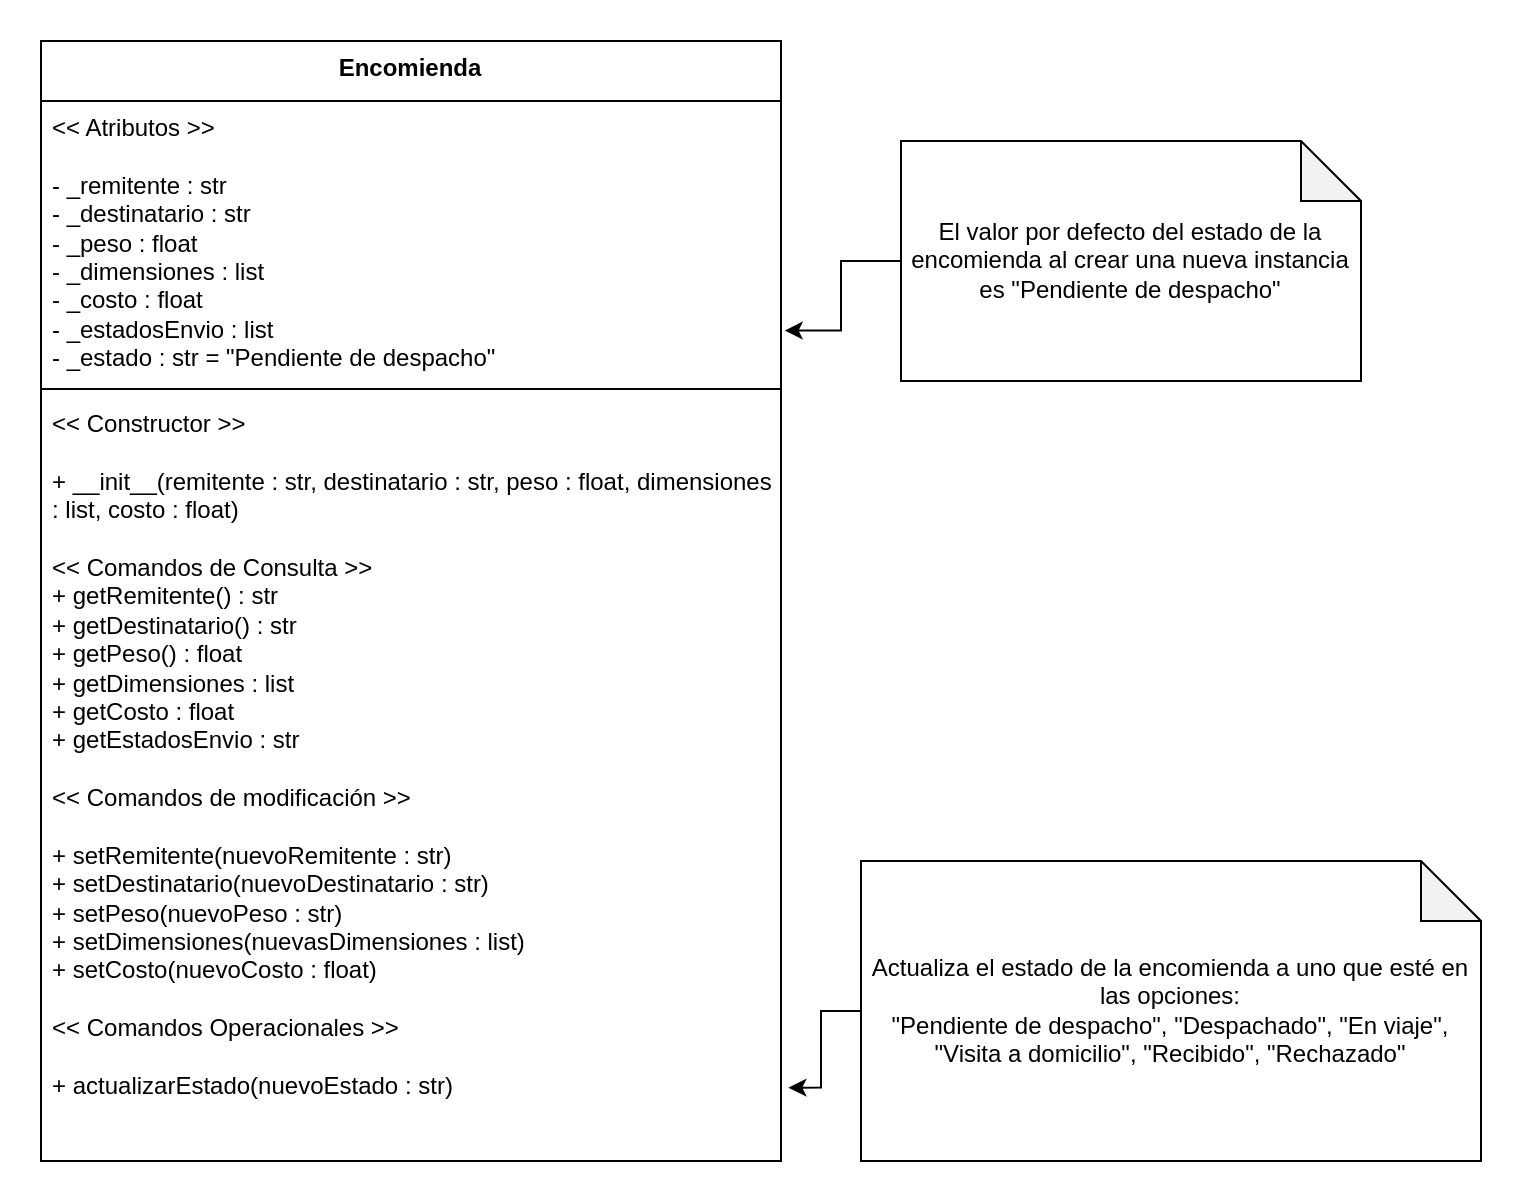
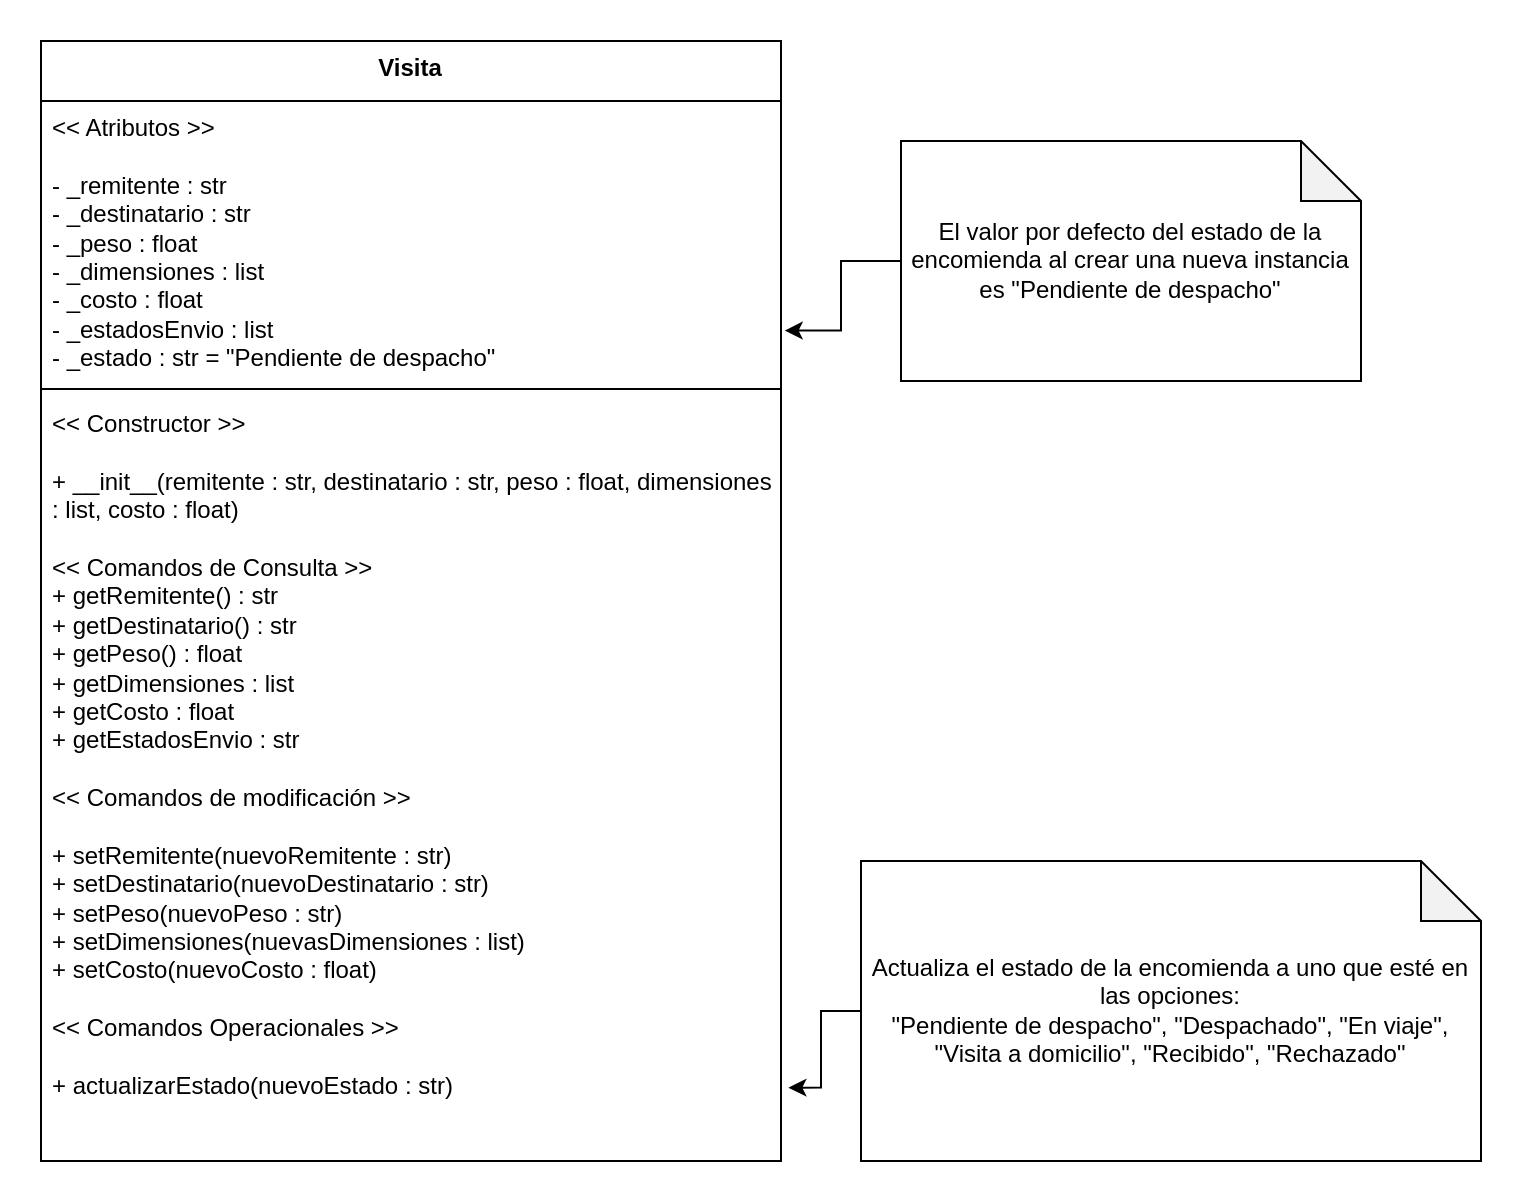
(411, 69) -> (411, 69)
